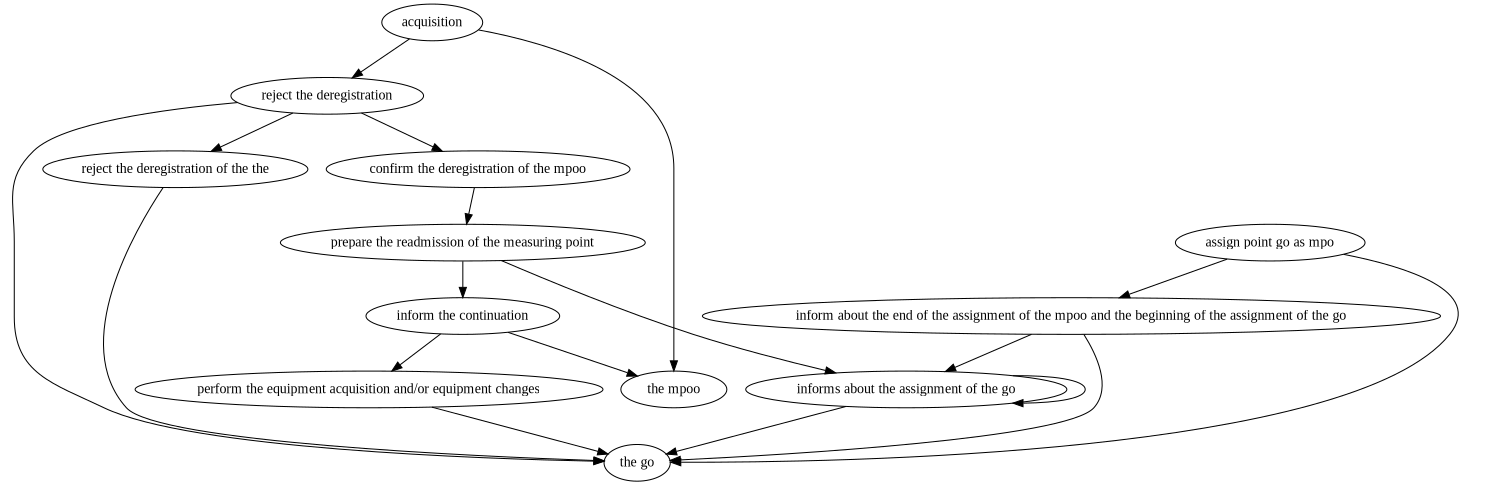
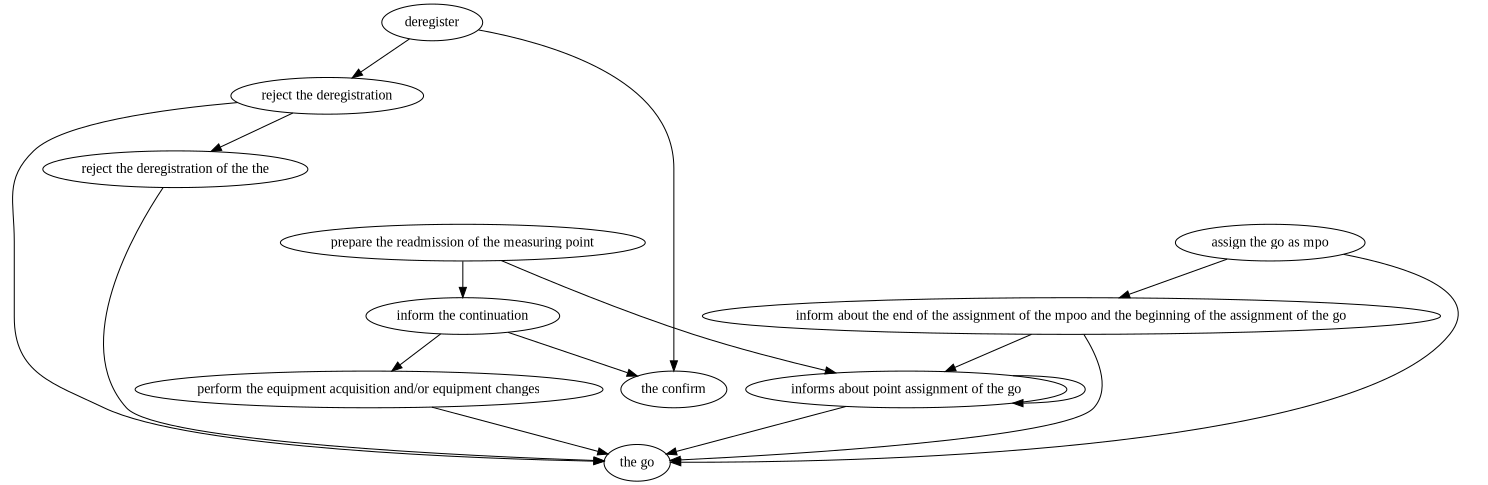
(432, 22) -> (432, 22)
(478, 169) -> none
(1270, 243) -> (1270, 243)
(674, 389) -> (674, 389)
(906, 389) -> (906, 389)
